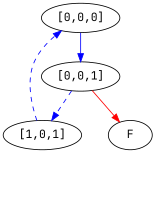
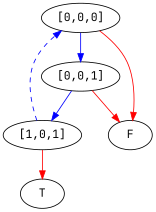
none -> (129, 66)
(64, 102) -> (64, 102)
none -> (42, 194)
